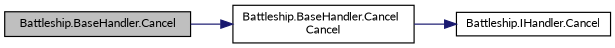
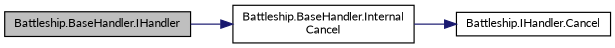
(98, 24) -> (98, 24)
(324, 24) -> (324, 24)
